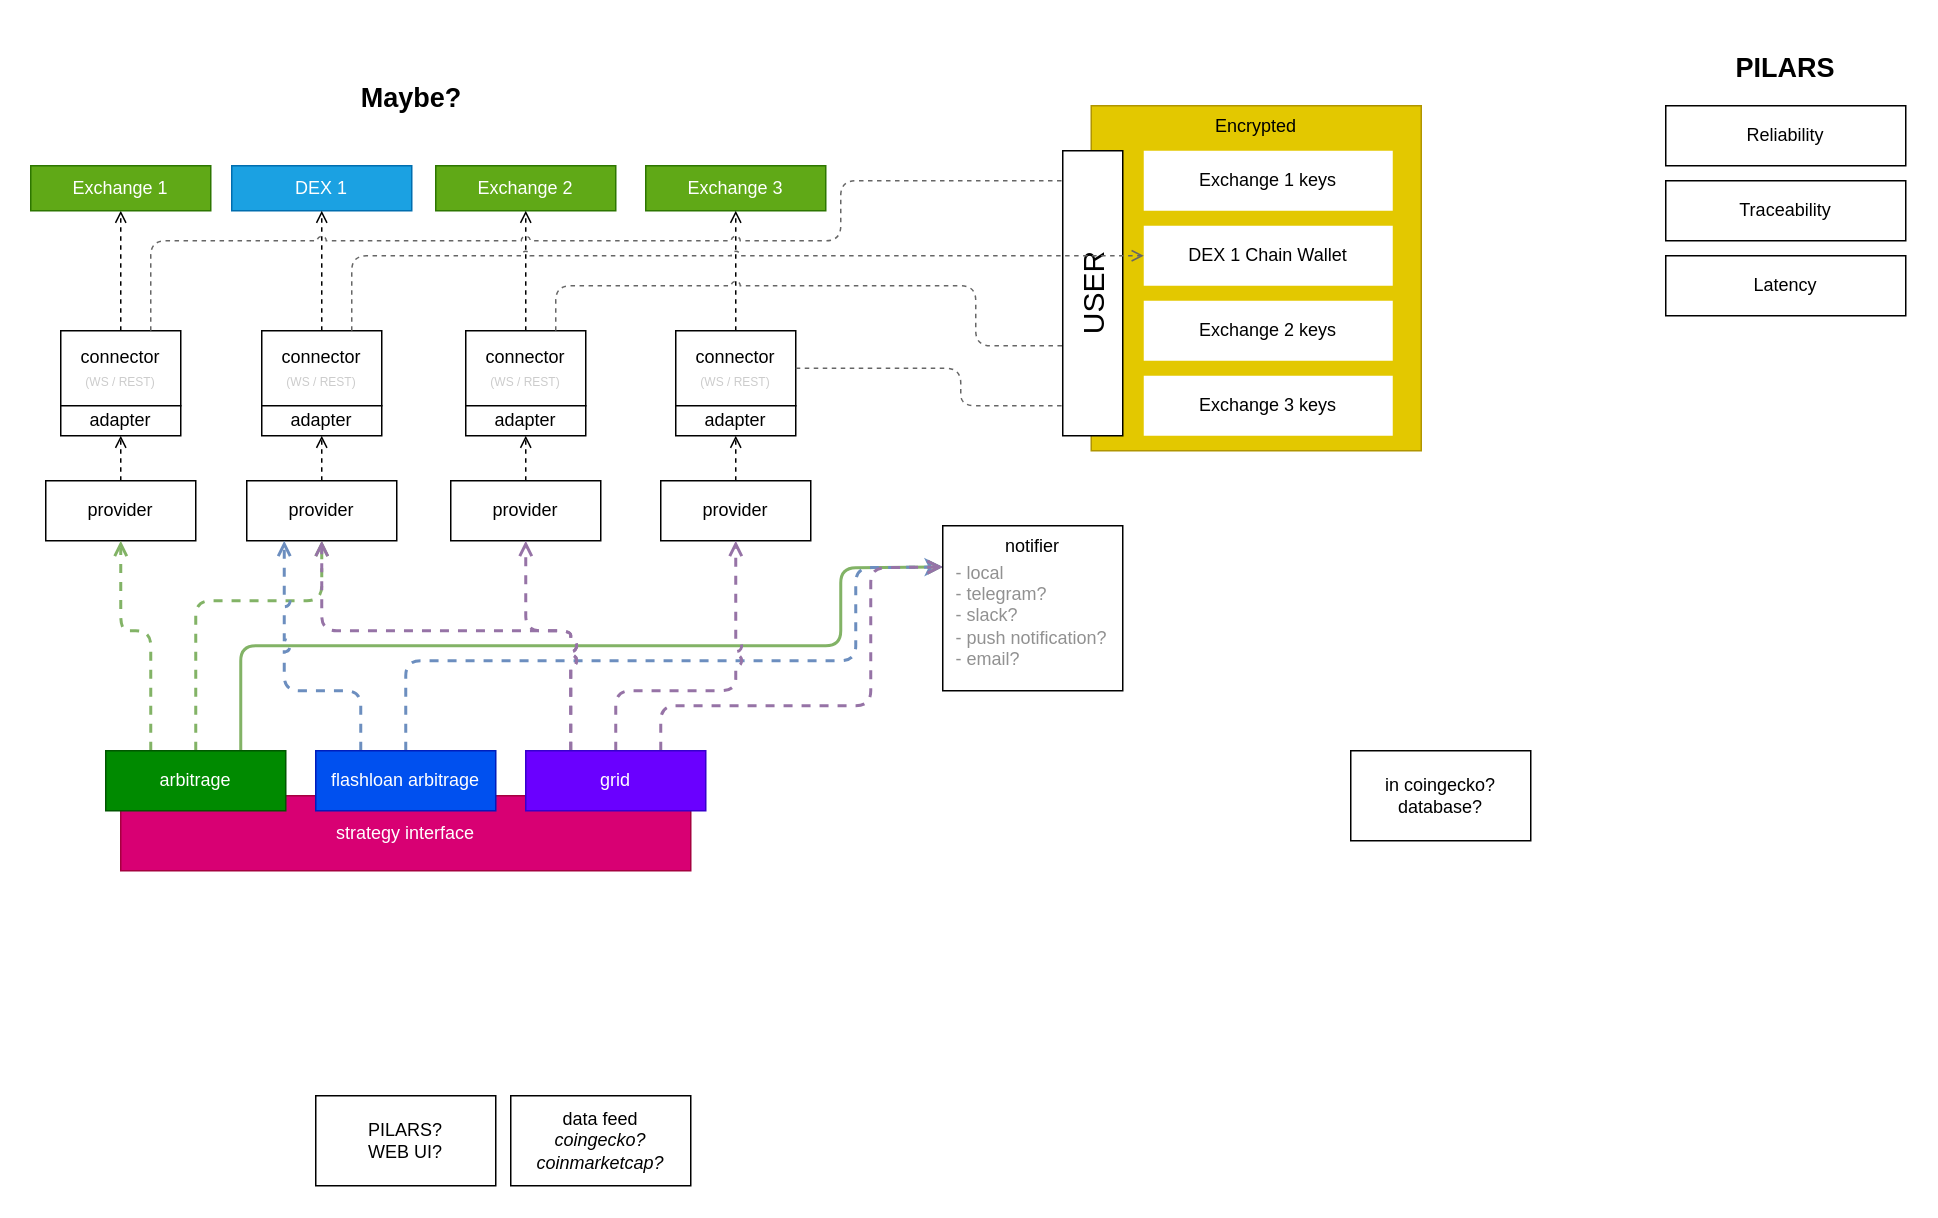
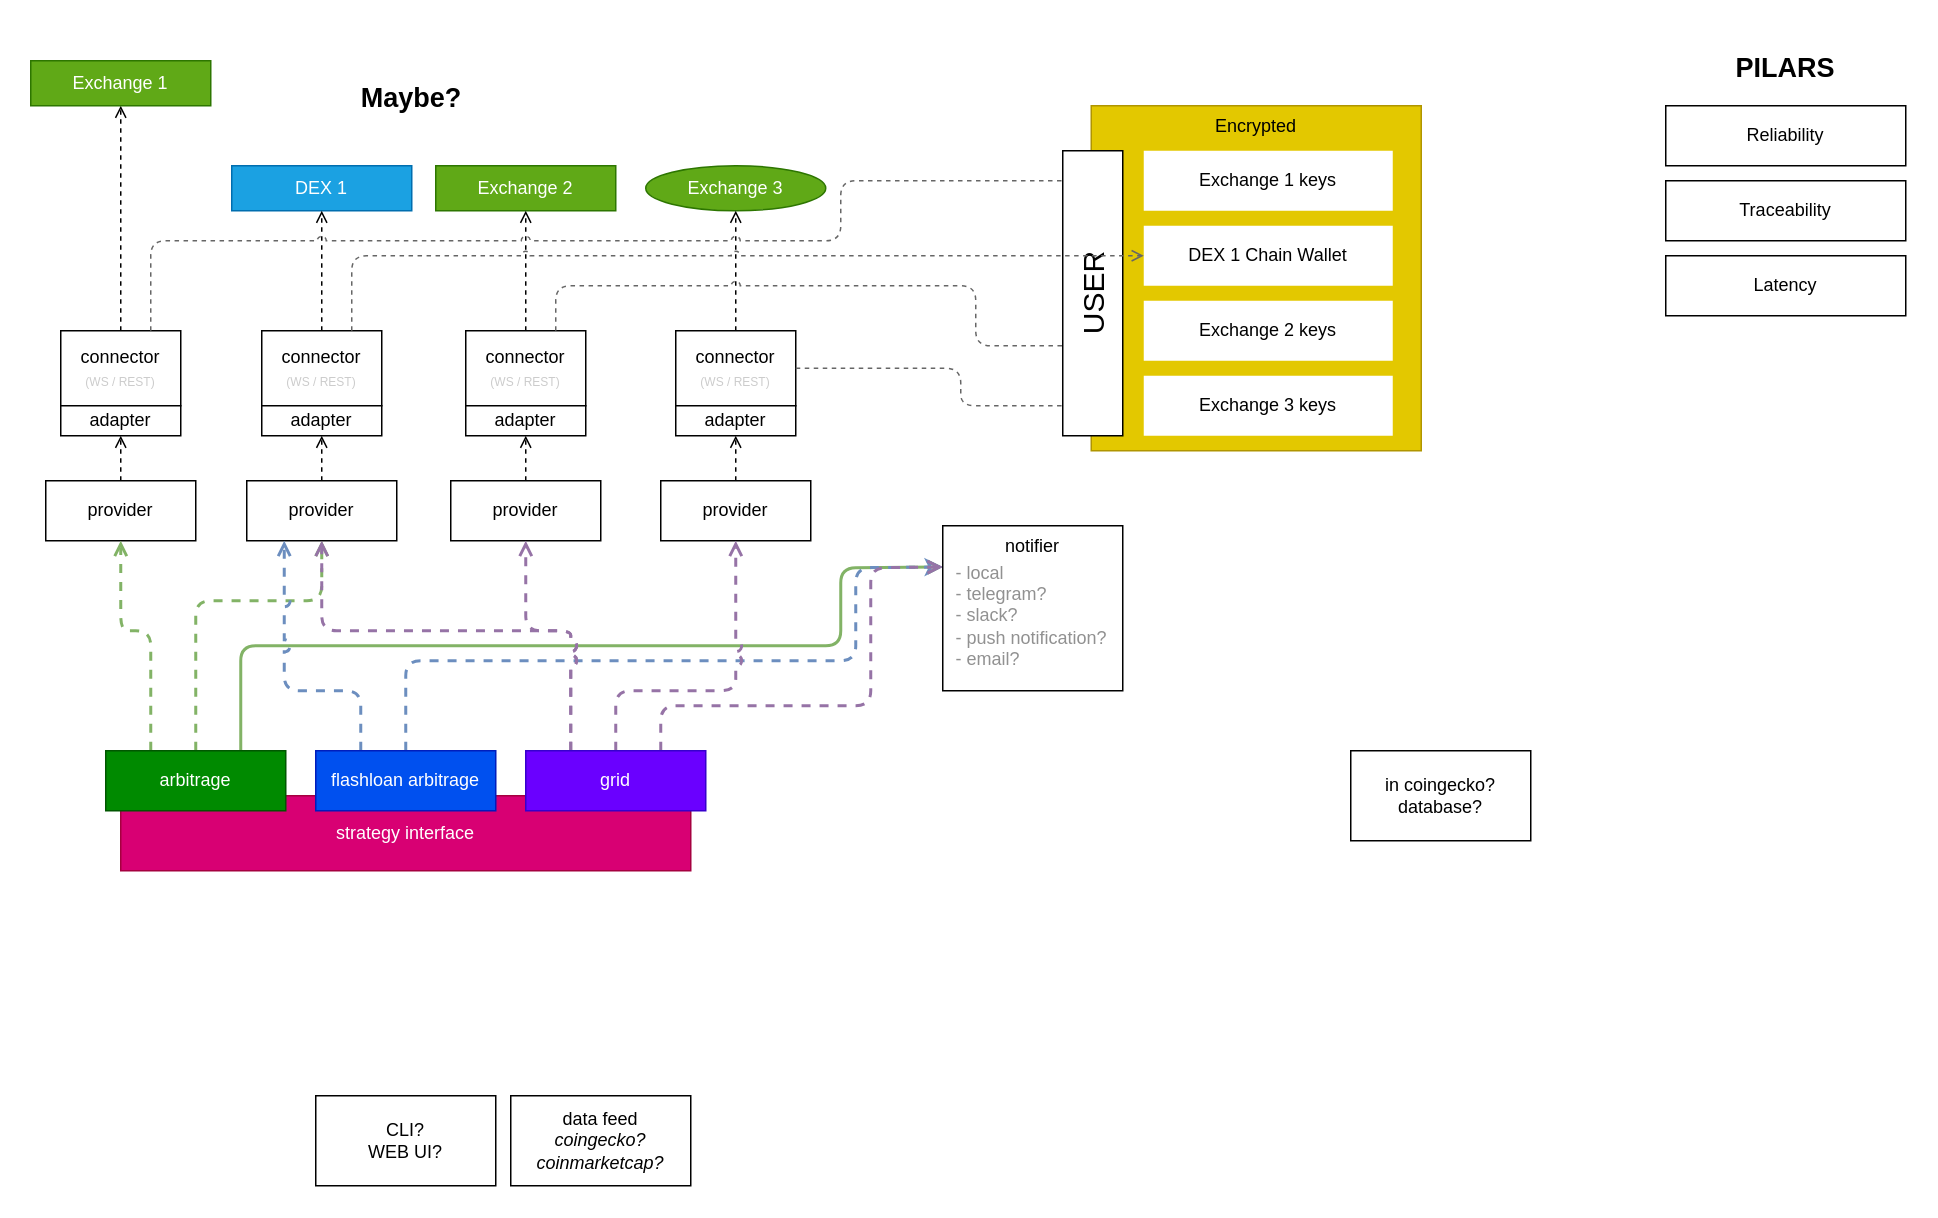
(121, 188) -> (121, 83)
(736, 188) -> (736, 188)
(406, 1141) -> (406, 1141)
